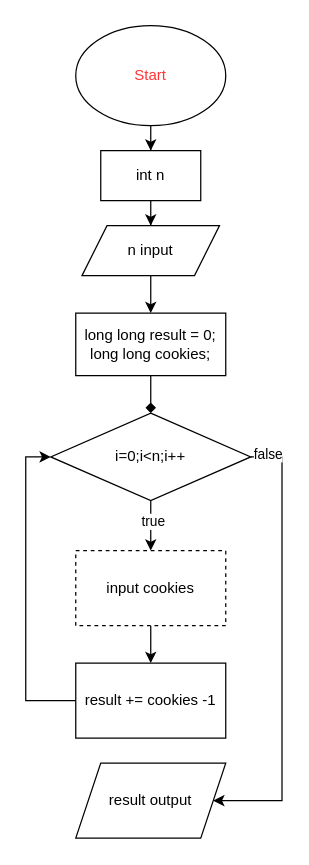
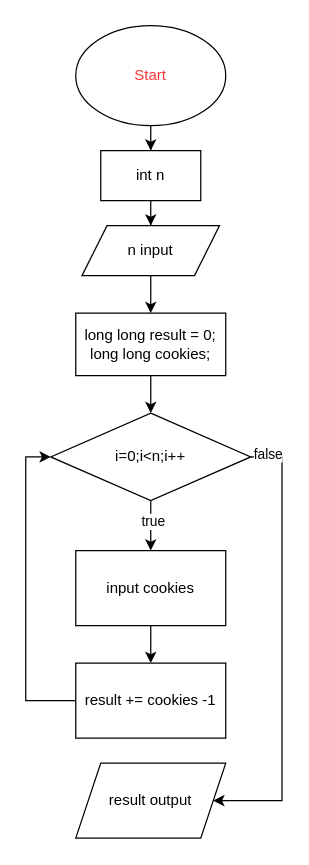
(151, 402) -> (151, 403)
(151, 588) -> (151, 588)
